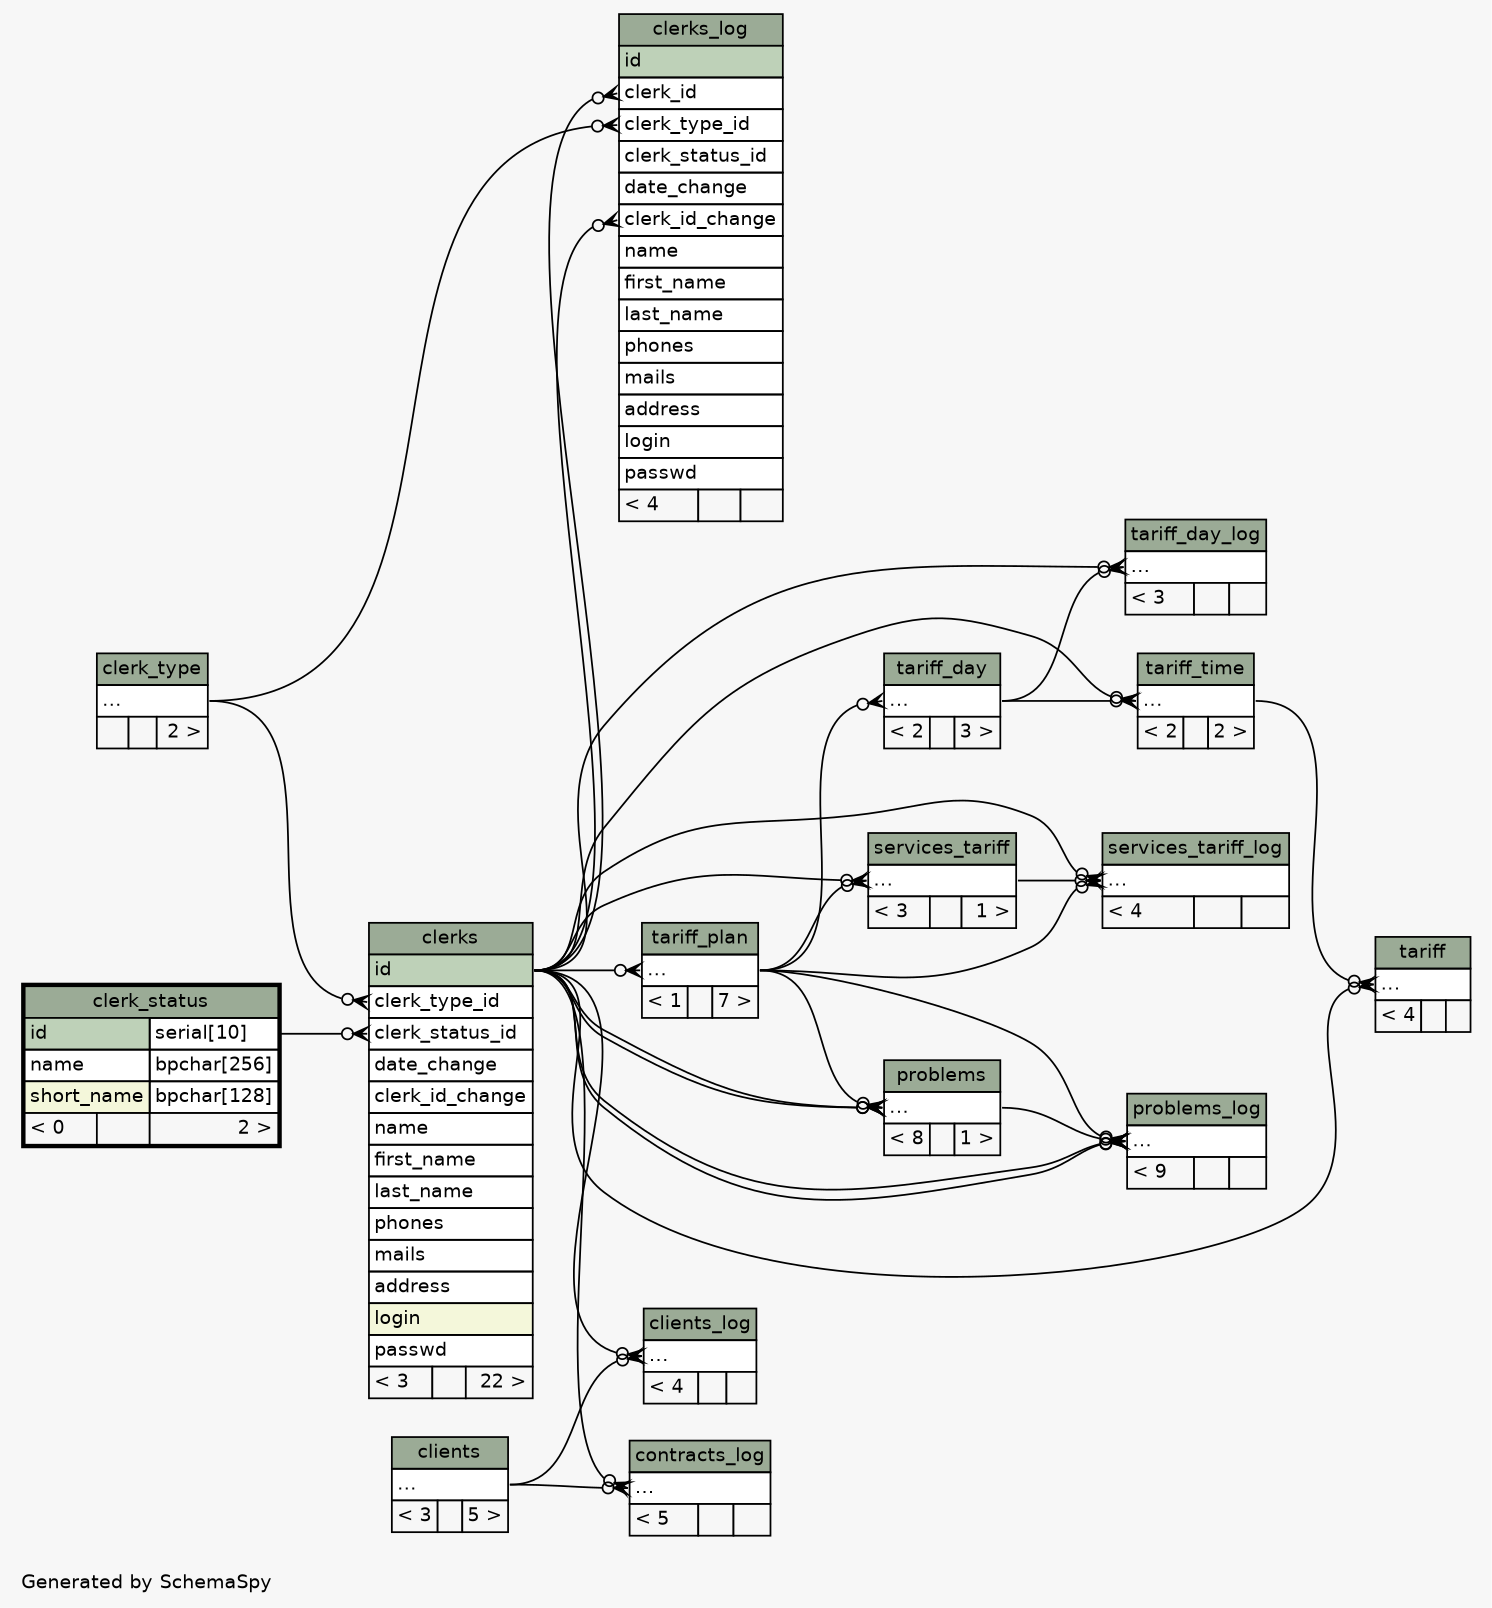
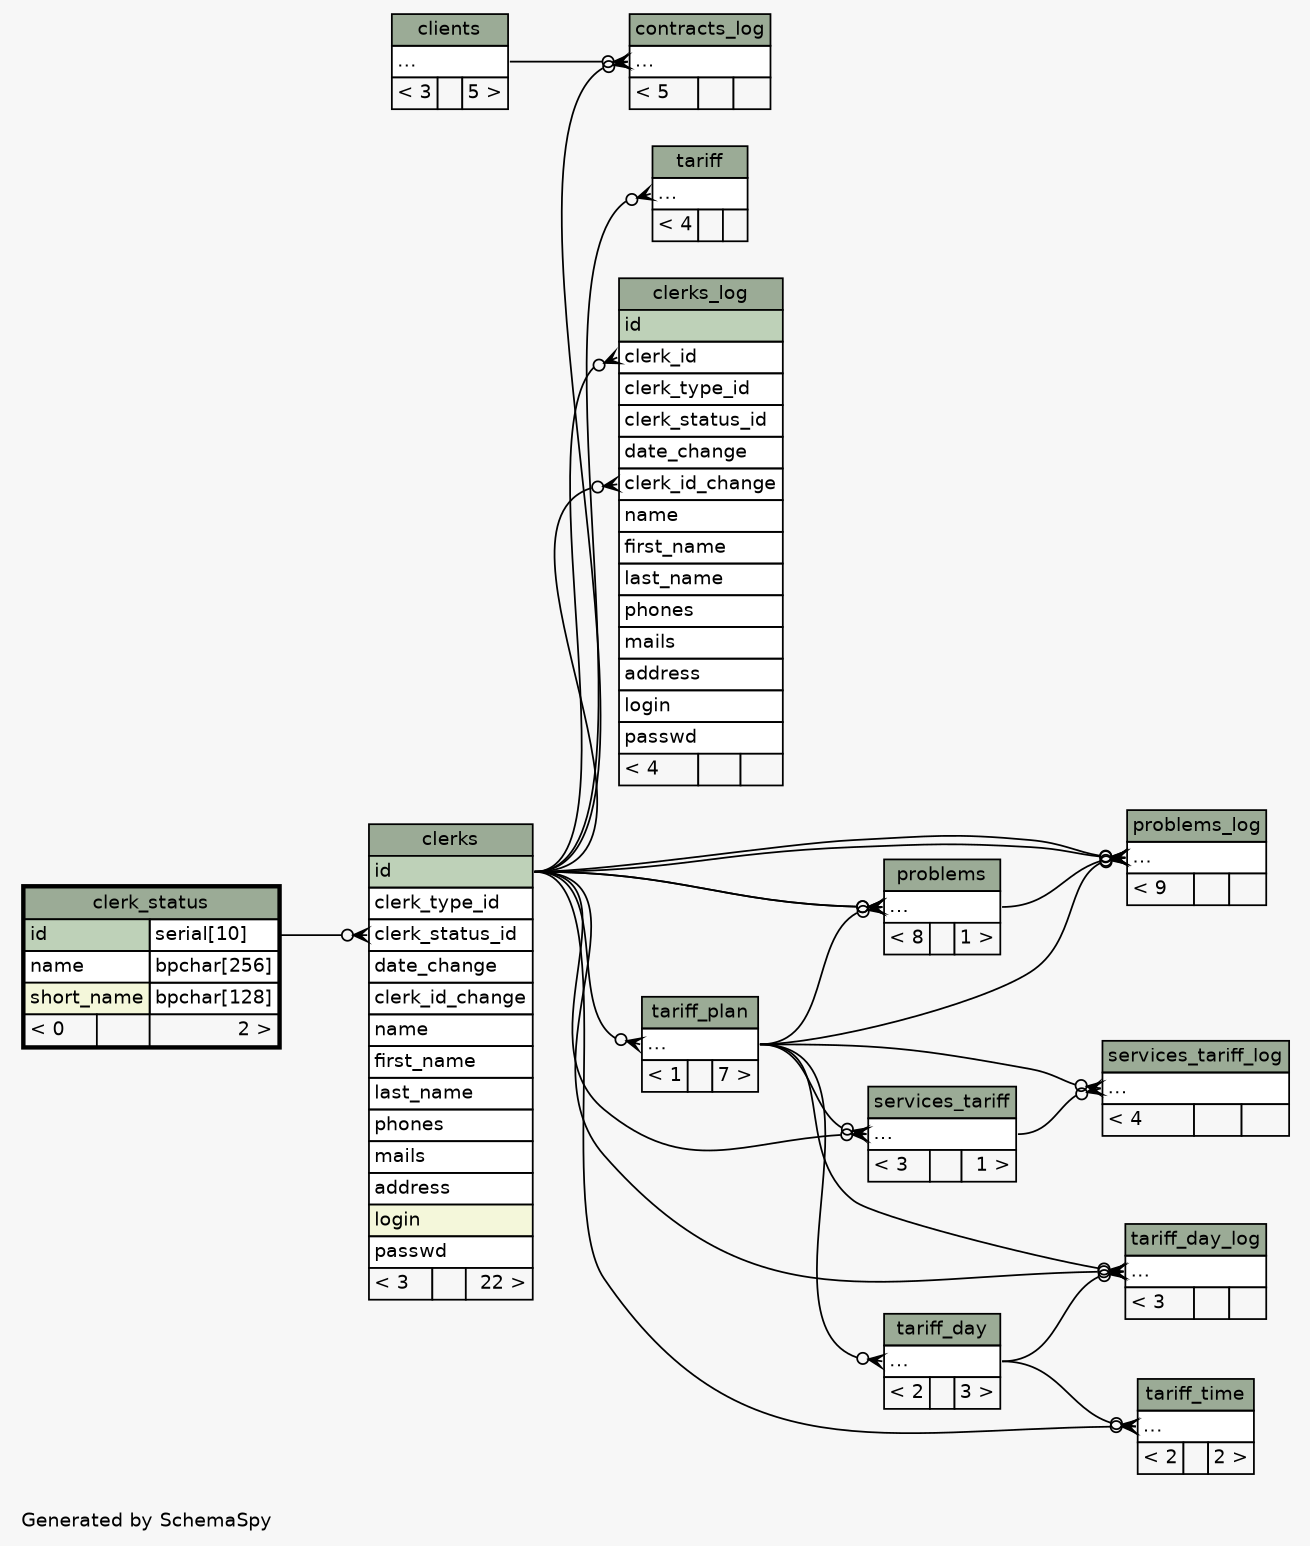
(151, 701) -> none
(786, 820) -> none
(1315, 830) -> none
none -> (880, 1212)
(700, 1356) -> none
